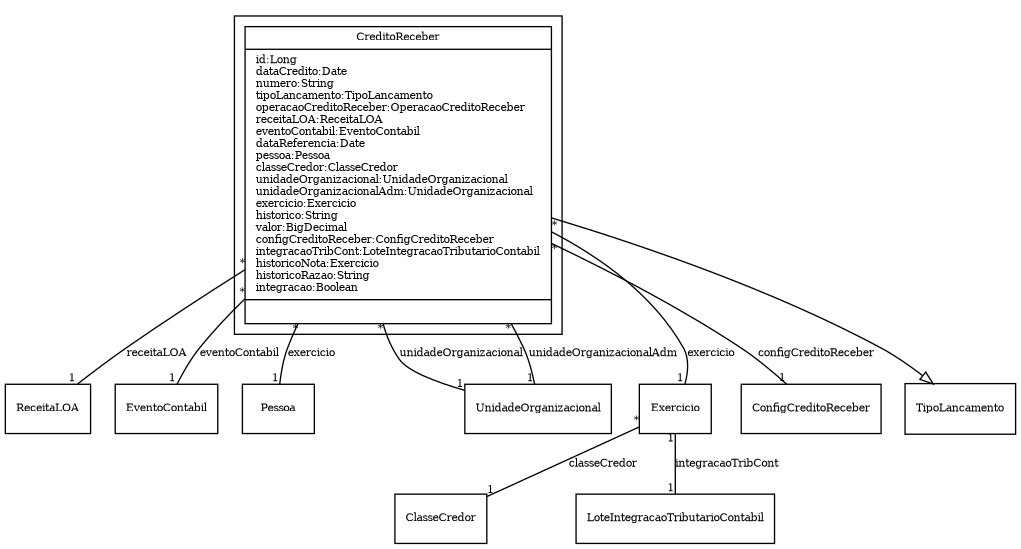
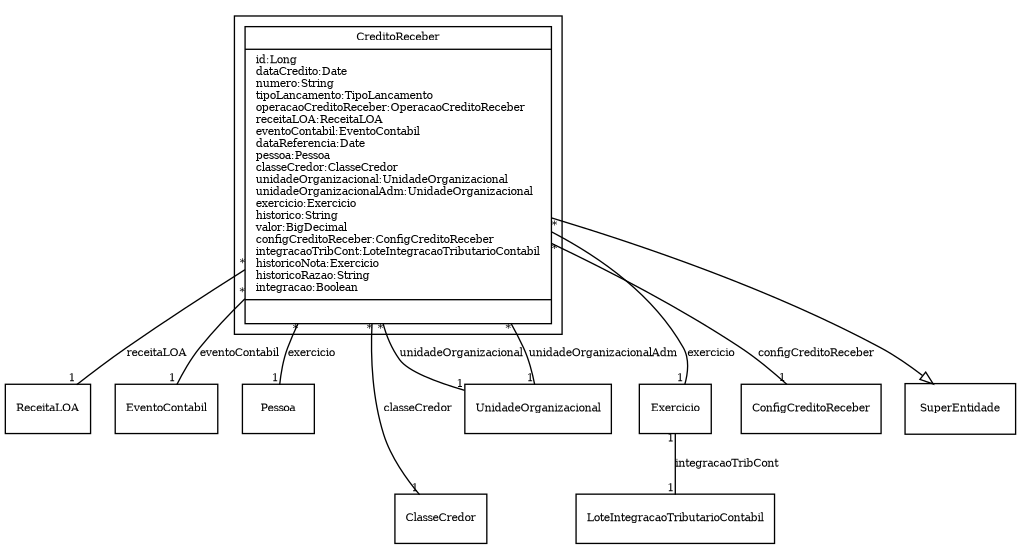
(960, 409) -> (960, 409)
(563, 462) -> (378, 414)
